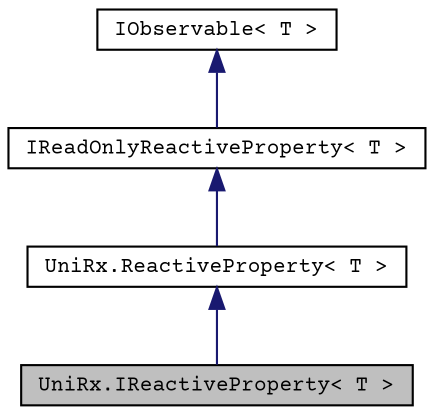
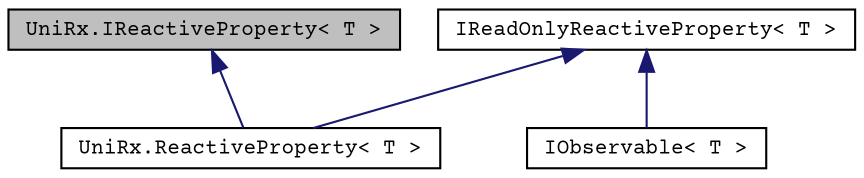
(217, 100) -> (647, 100)
(217, 337) -> (232, 99)
